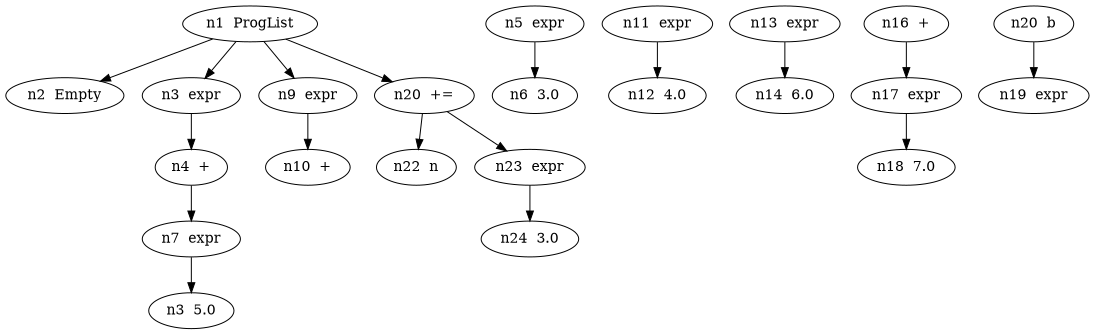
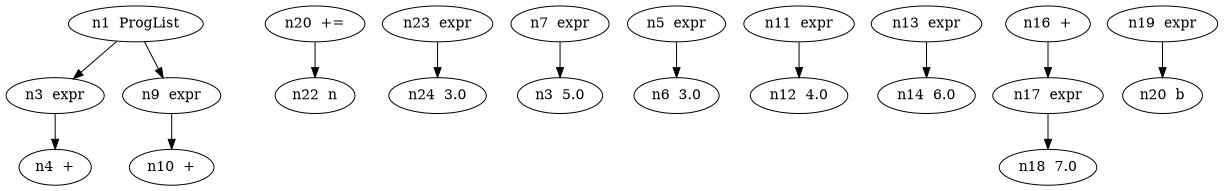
(1034, 55) -> (1163, 55)
(334, 59) -> none
(65, 96) -> none
(473, 128) -> none
(191, 198) -> none
